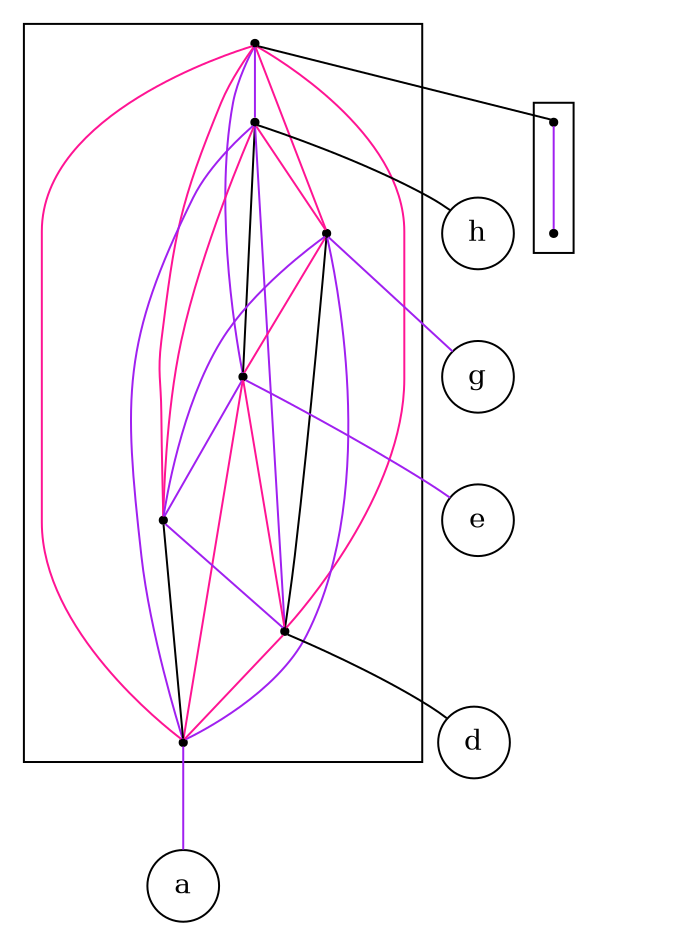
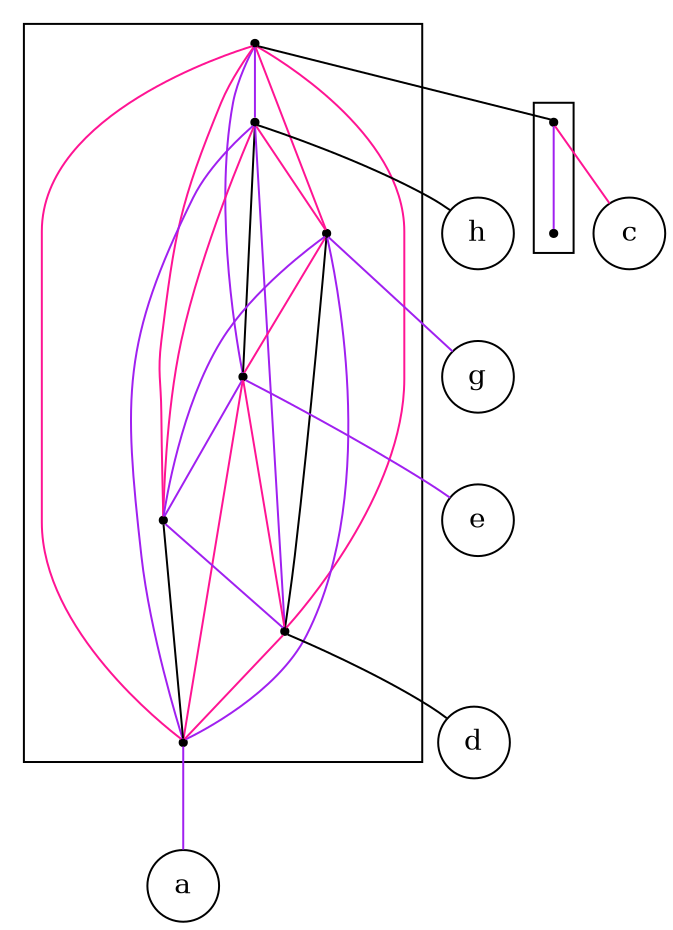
none -> (629, 233)
